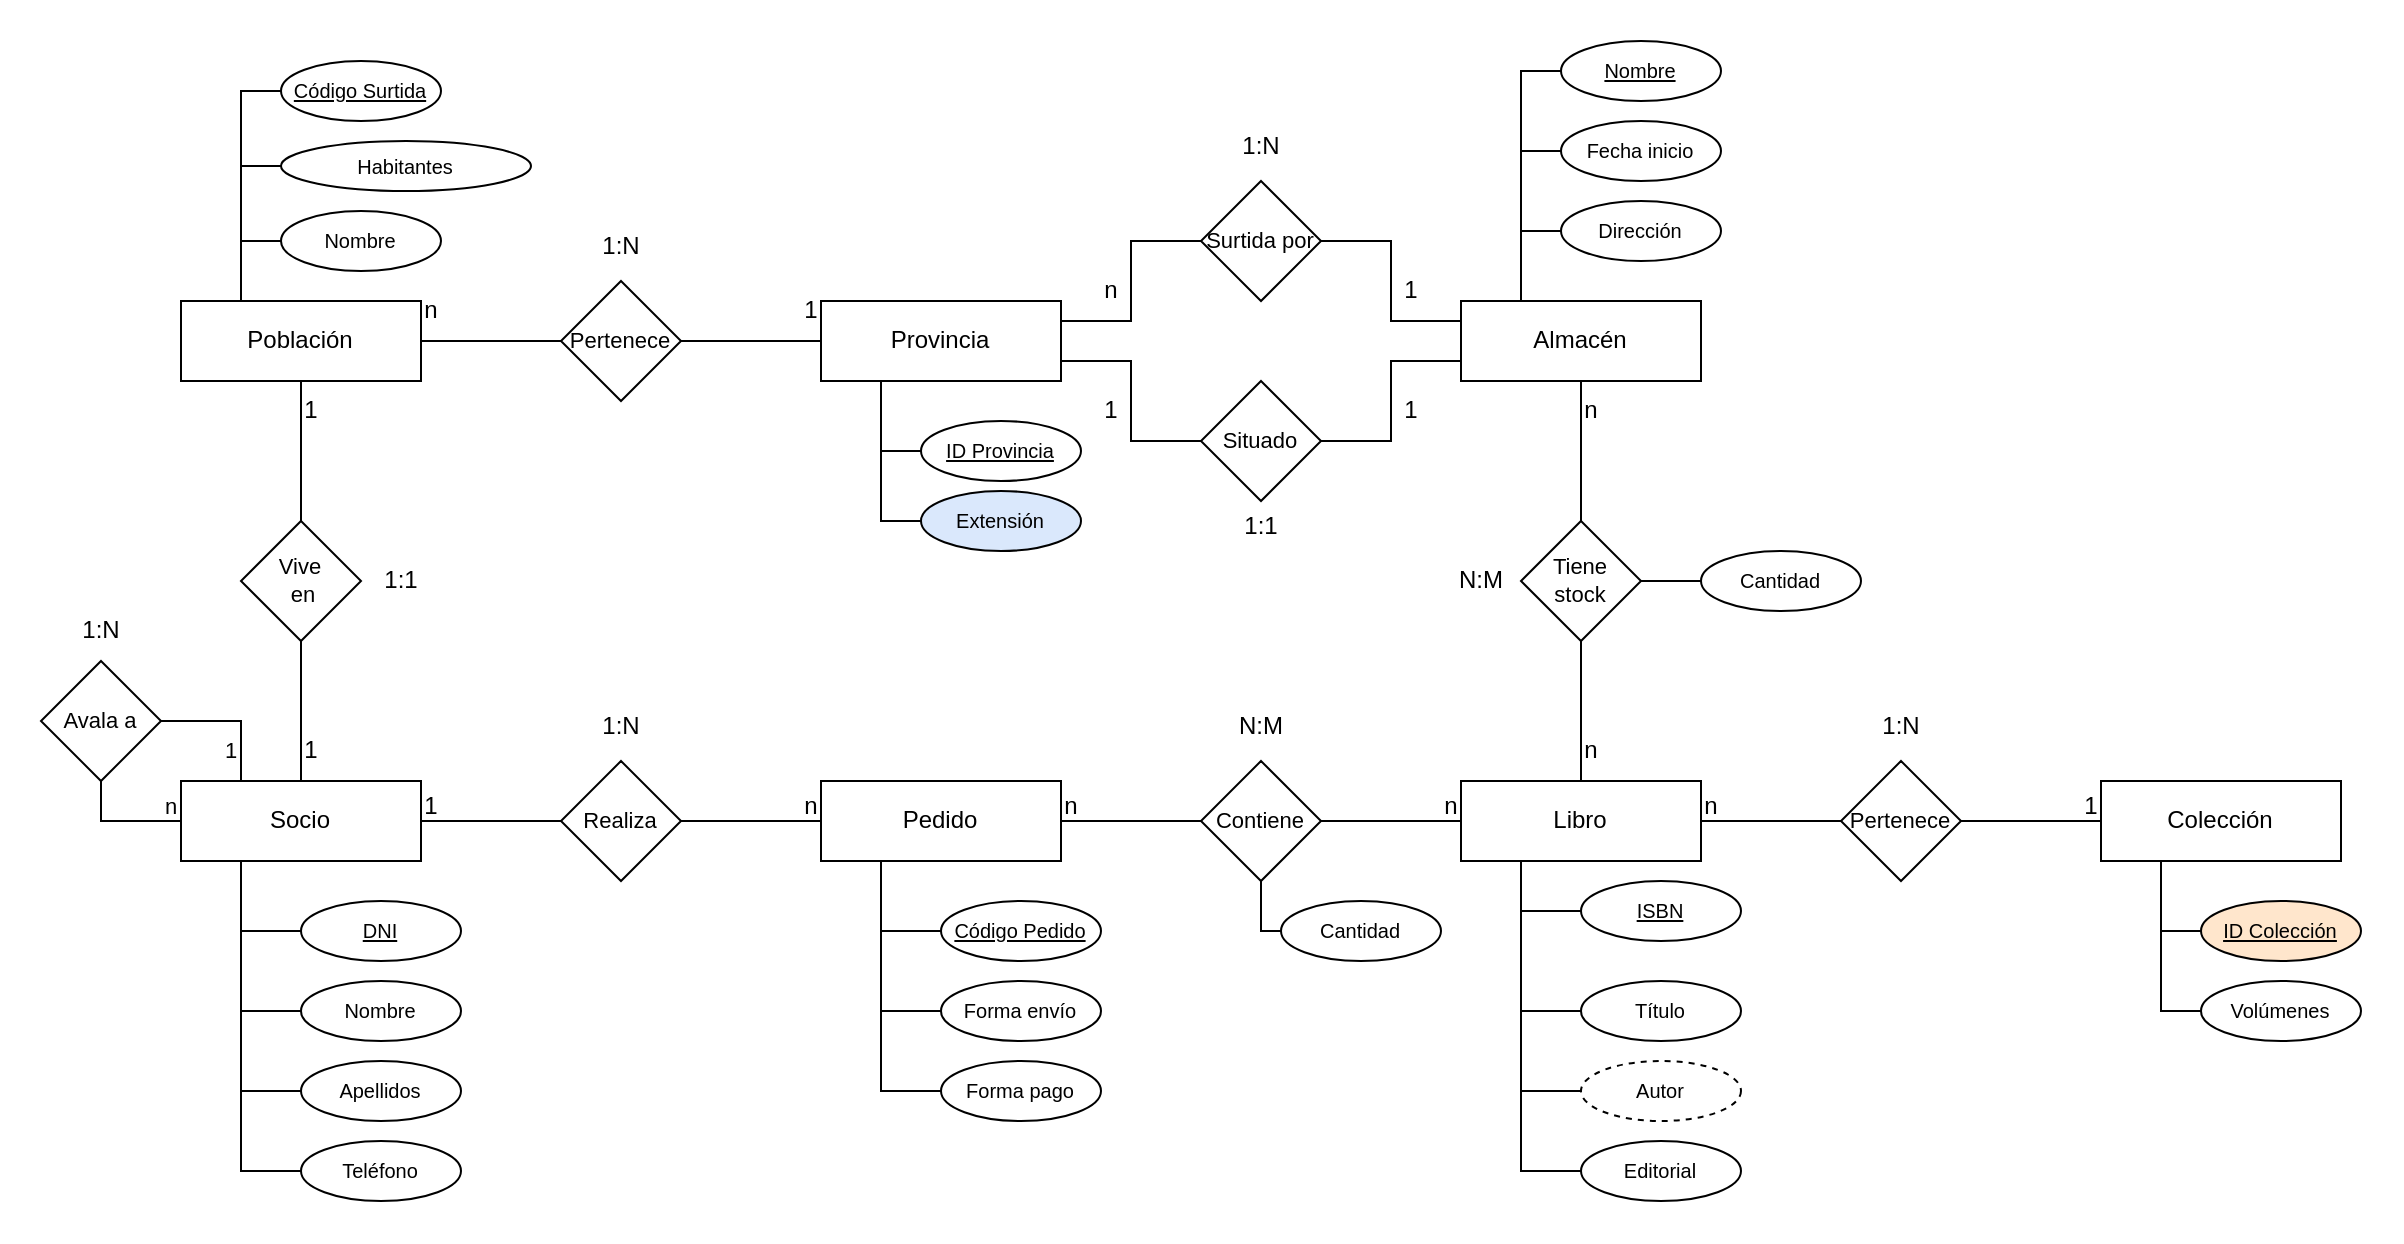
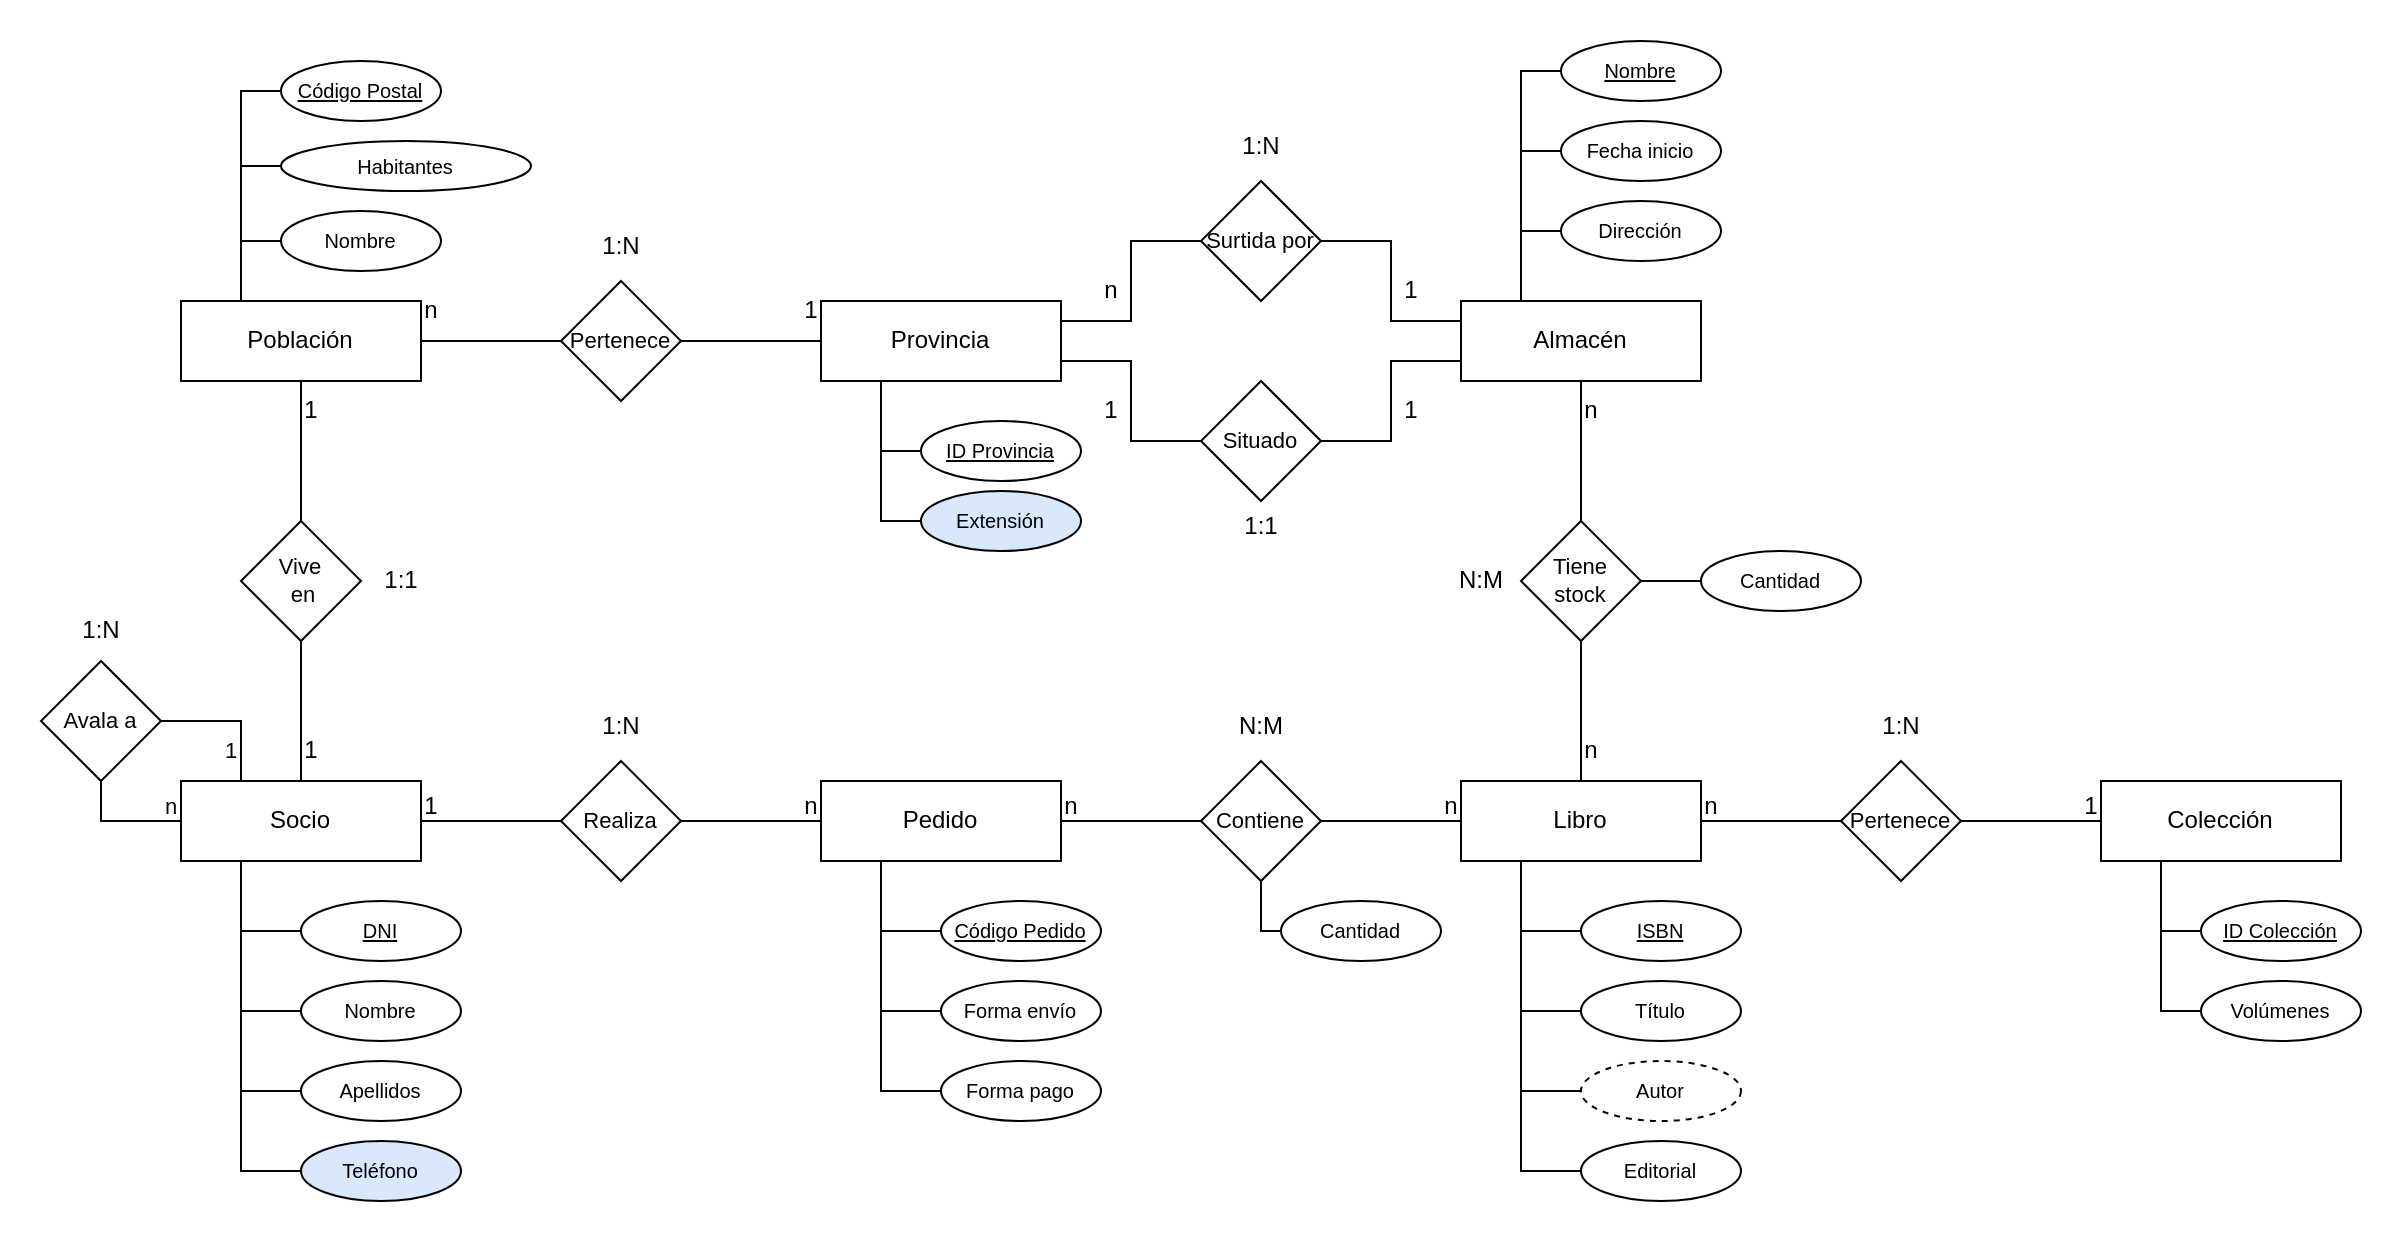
(361, 91) -> (361, 91)
(1661, 911) -> (1661, 931)
(2281, 931) -> (2281, 931)
(381, 1171) -> (381, 1171)
